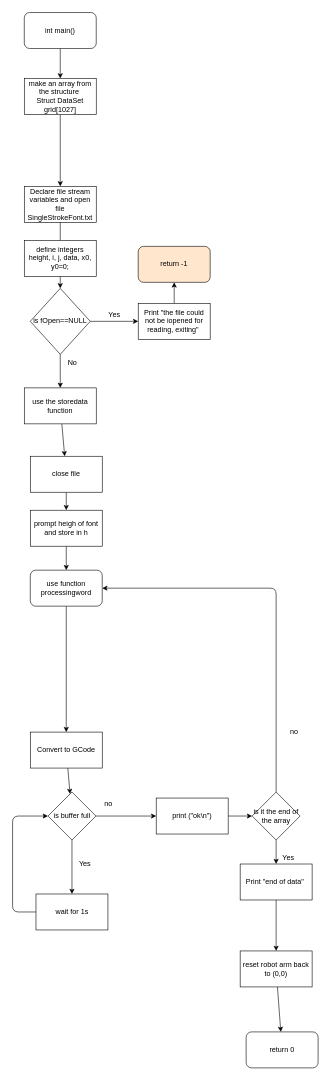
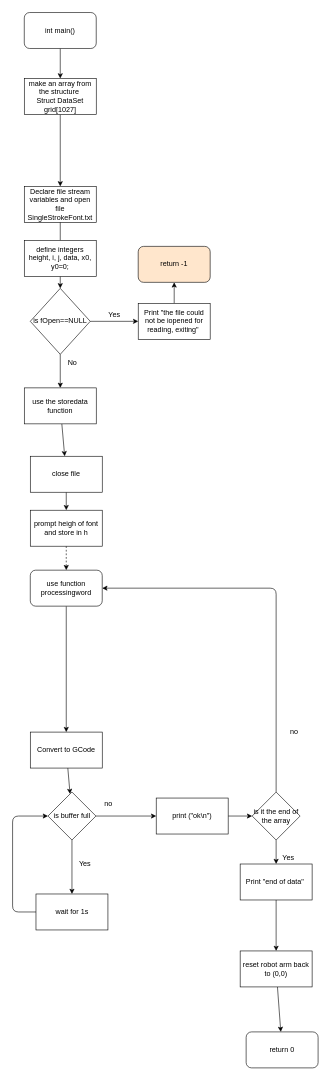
(66, 555) -> (66, 555)
